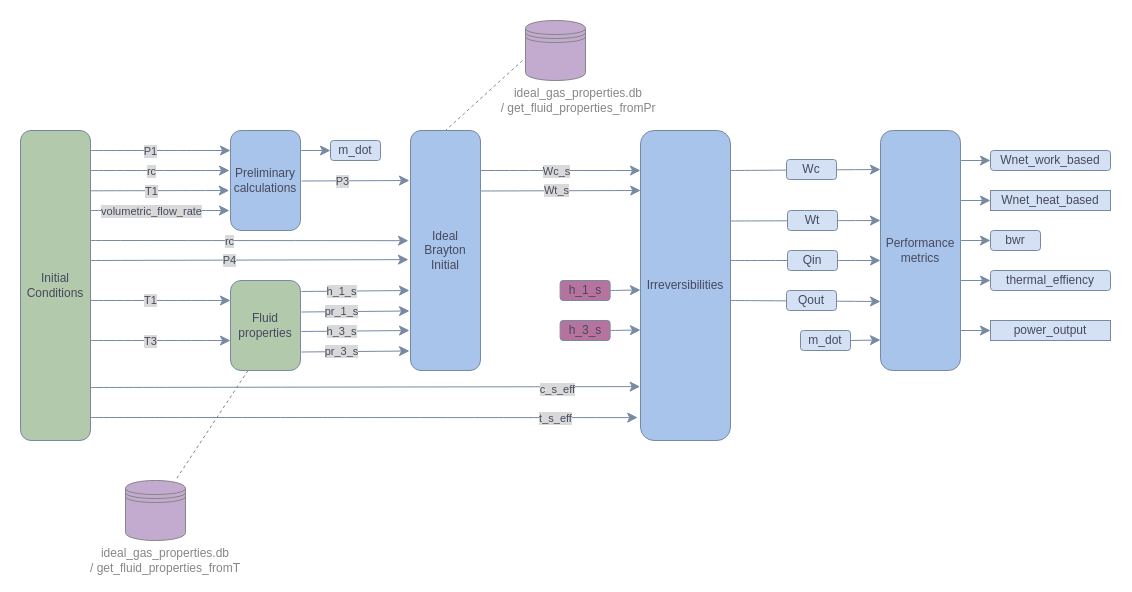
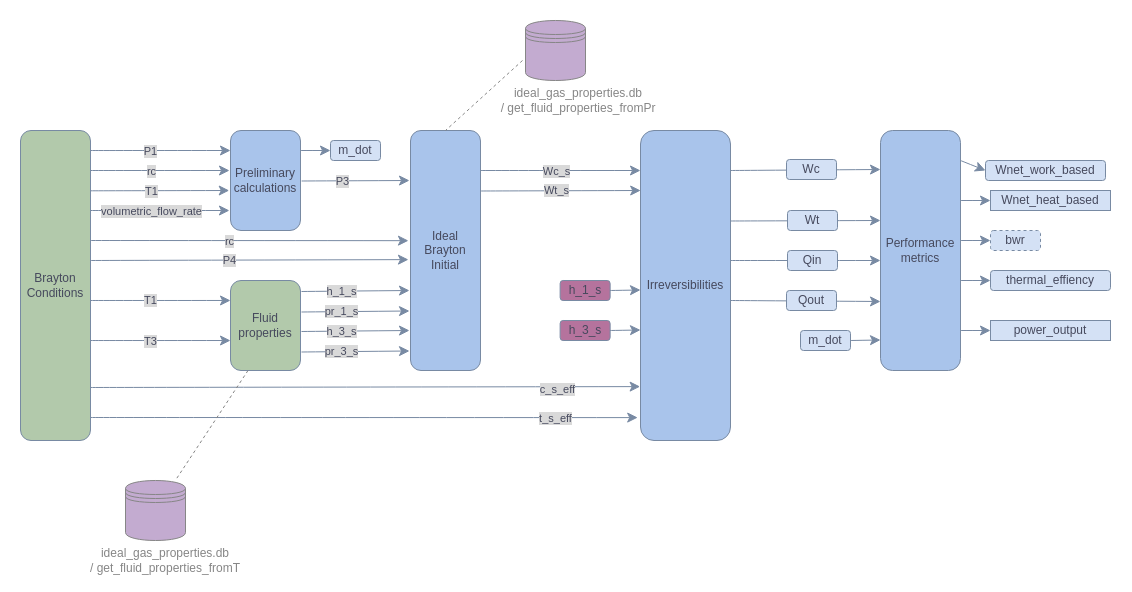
(1051, 161) -> (1046, 171)
(1016, 241) -> (1016, 241)
(56, 286) -> (56, 286)
